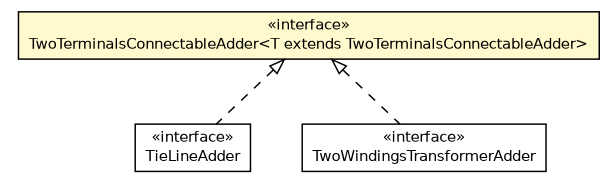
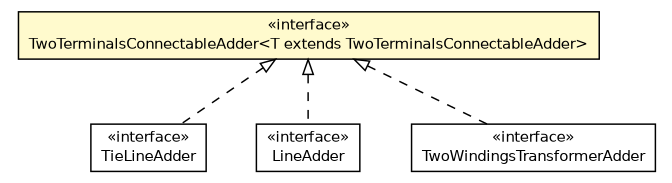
none -> (308, 148)
